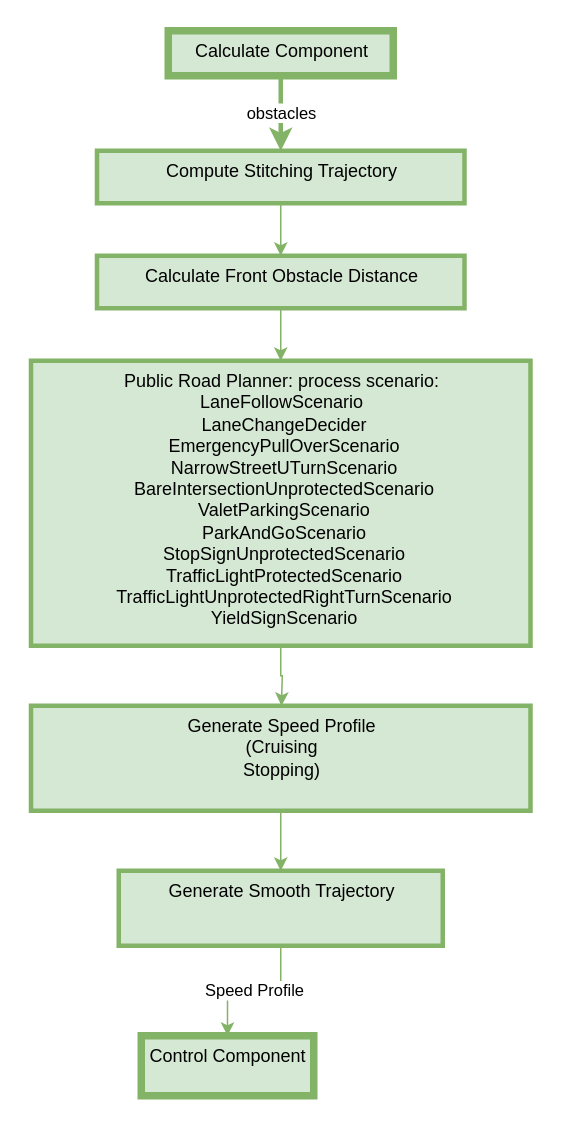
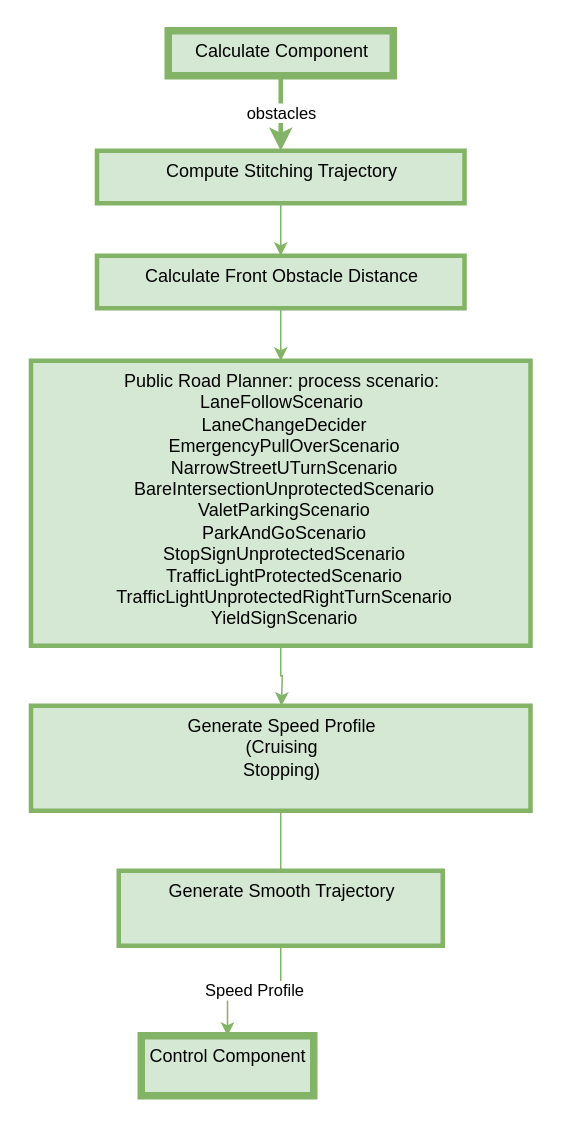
(281, 859) -> (281, 863)
